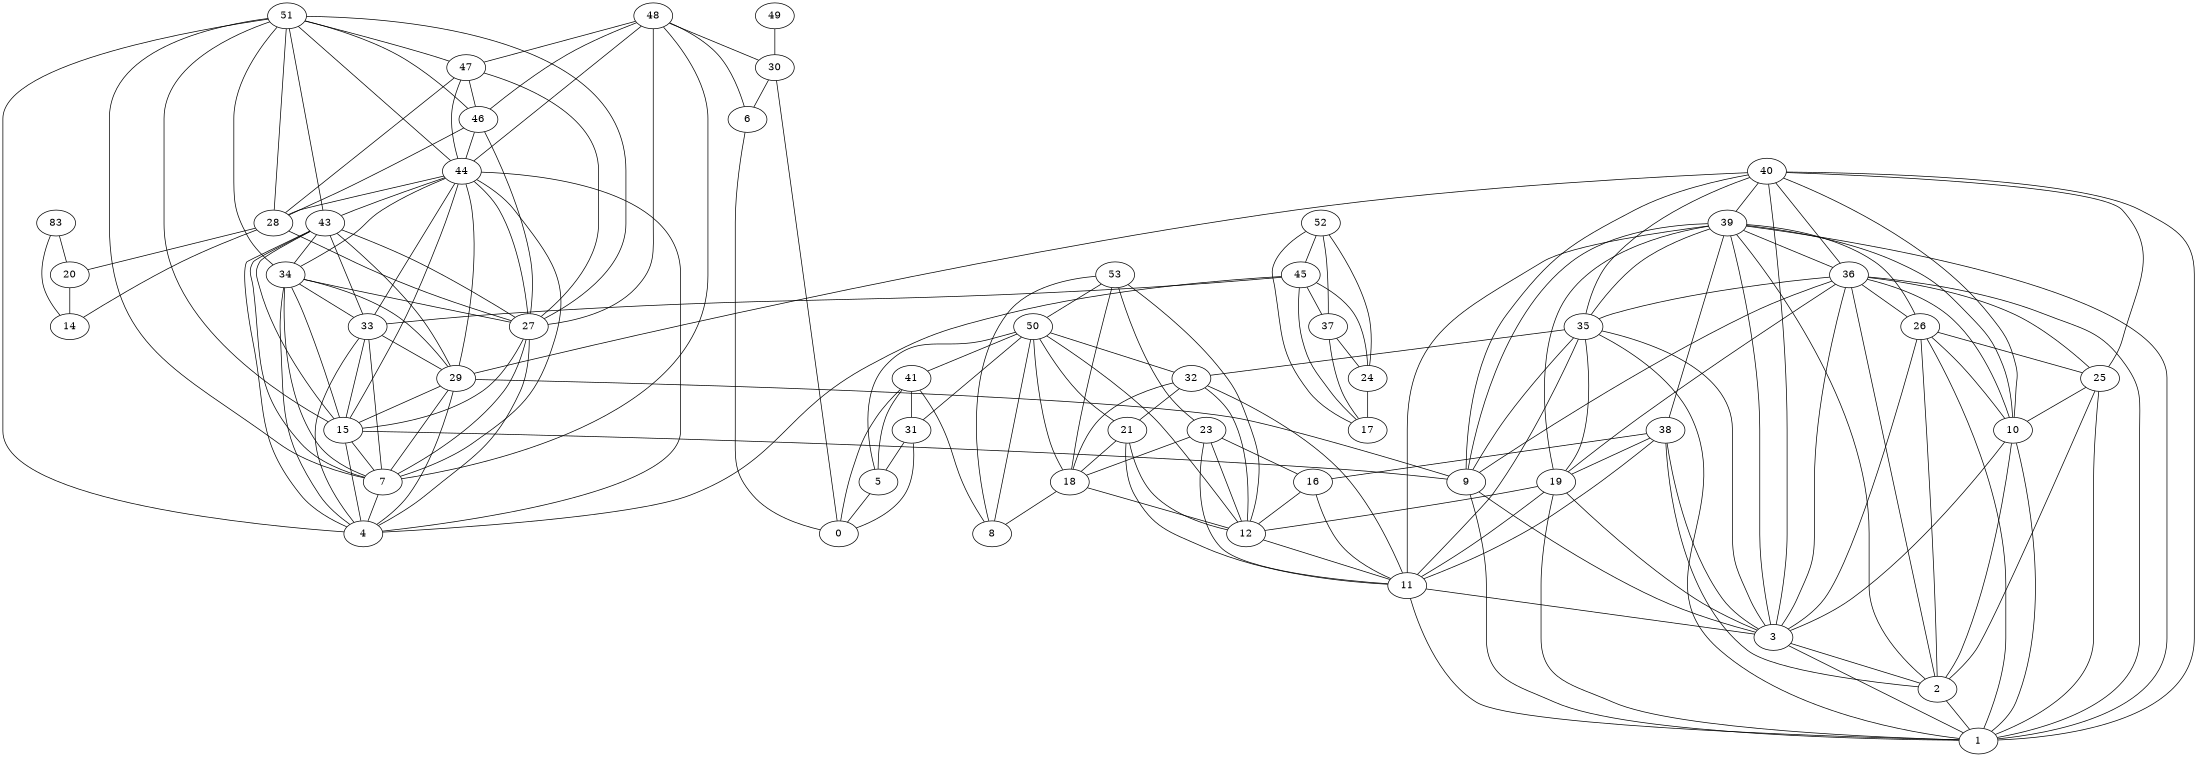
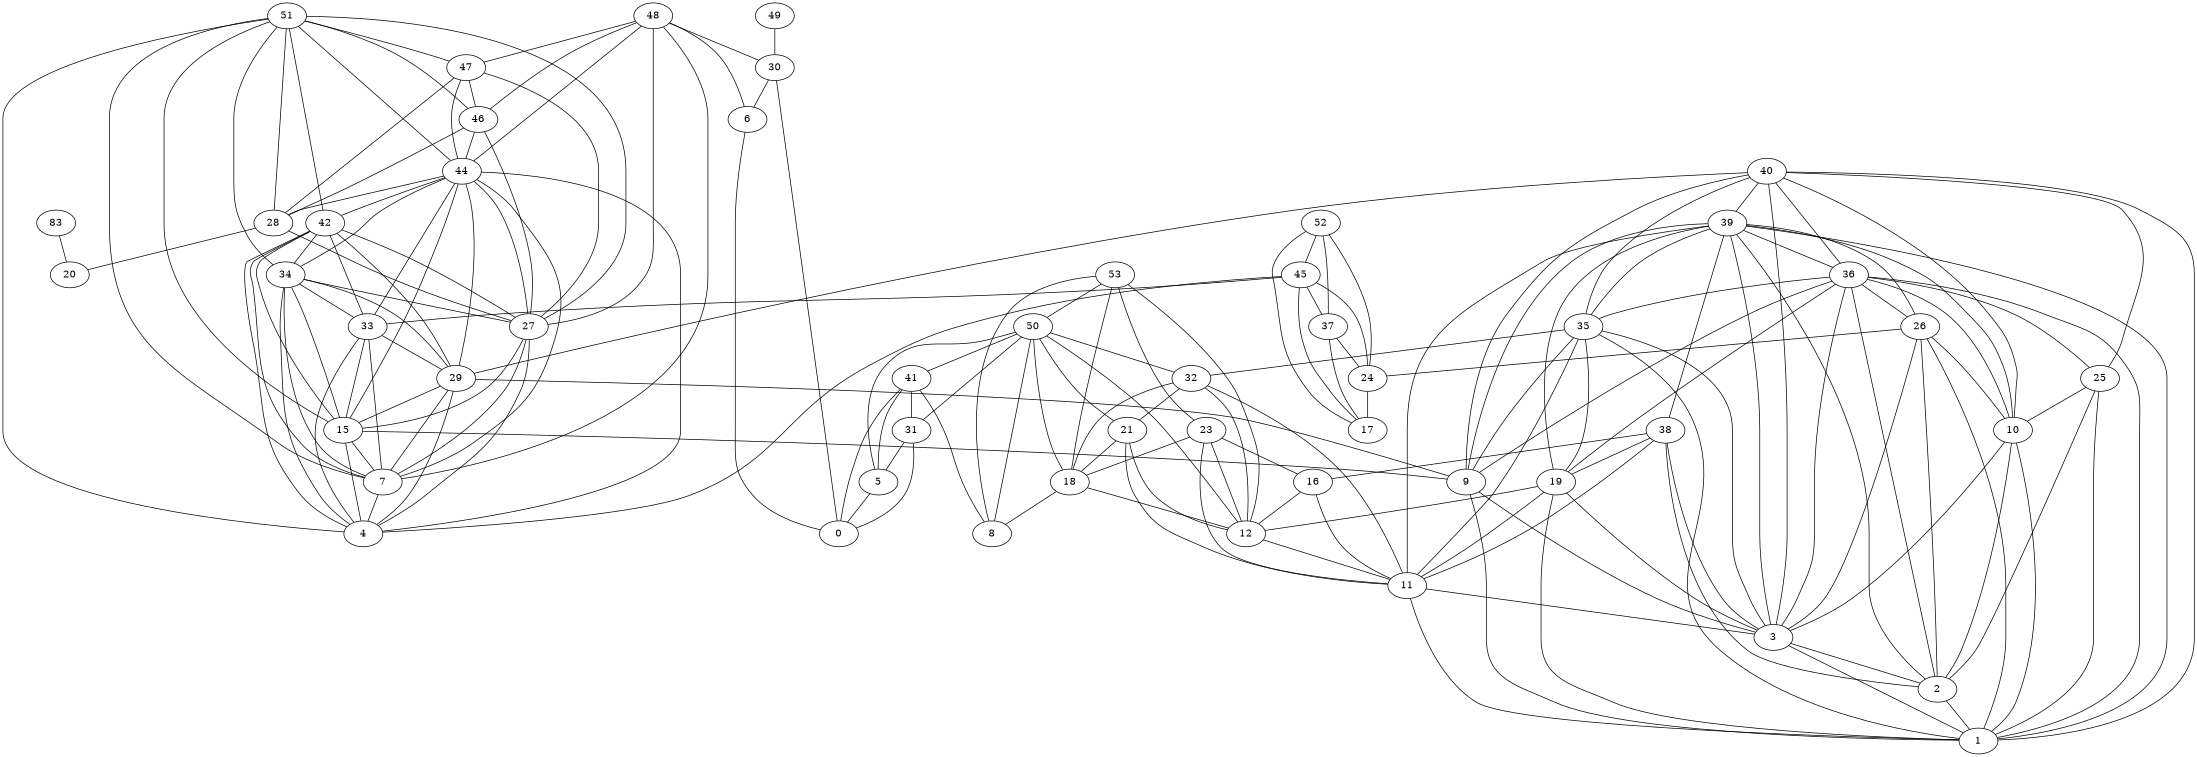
(325, 223) -> (325, 223)
(70, 327) -> none
(2006, 352) -> (1644, 353)
